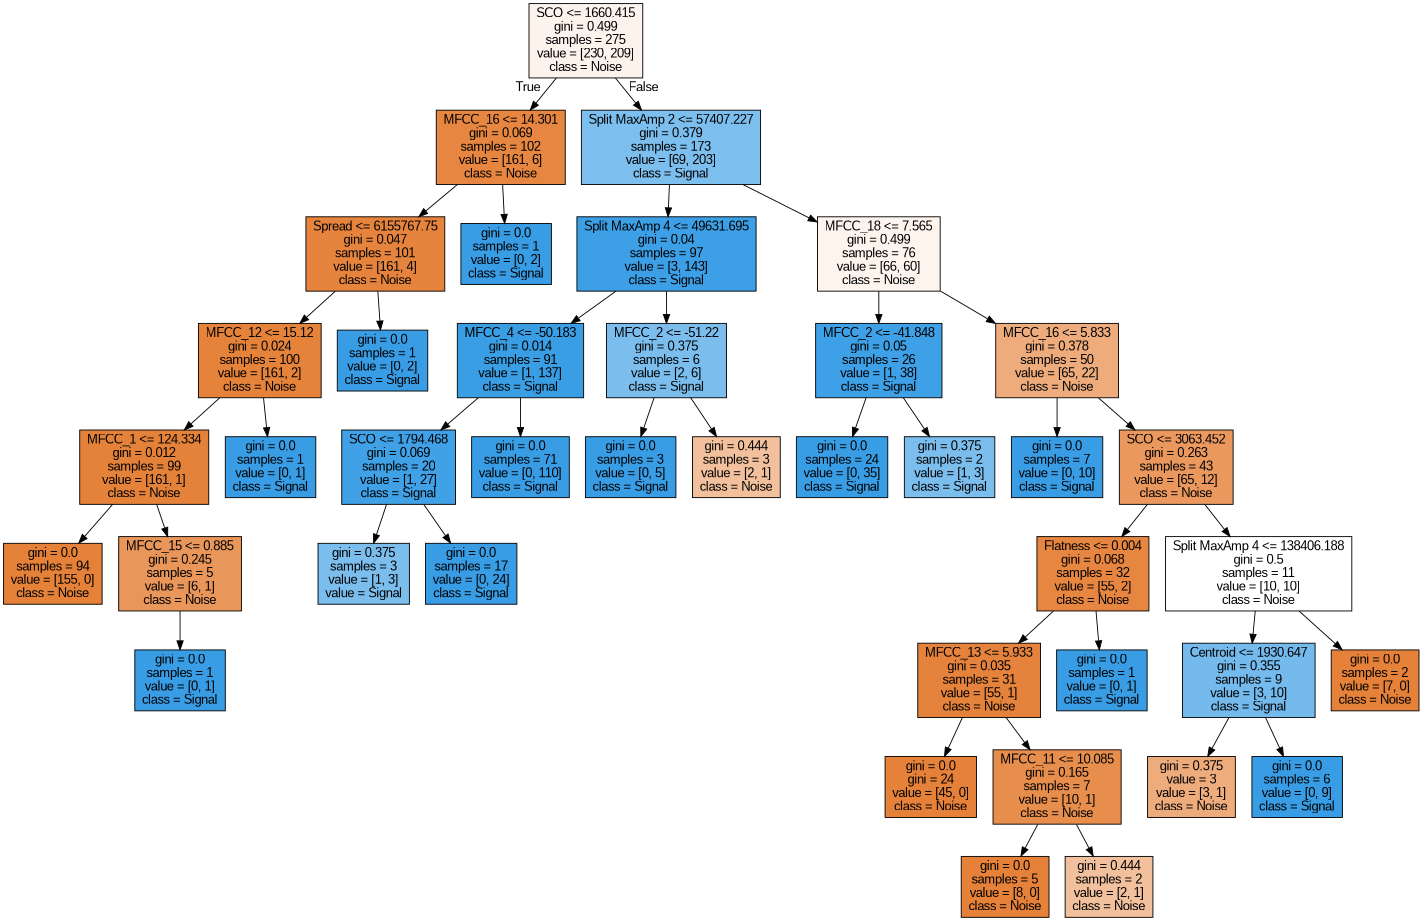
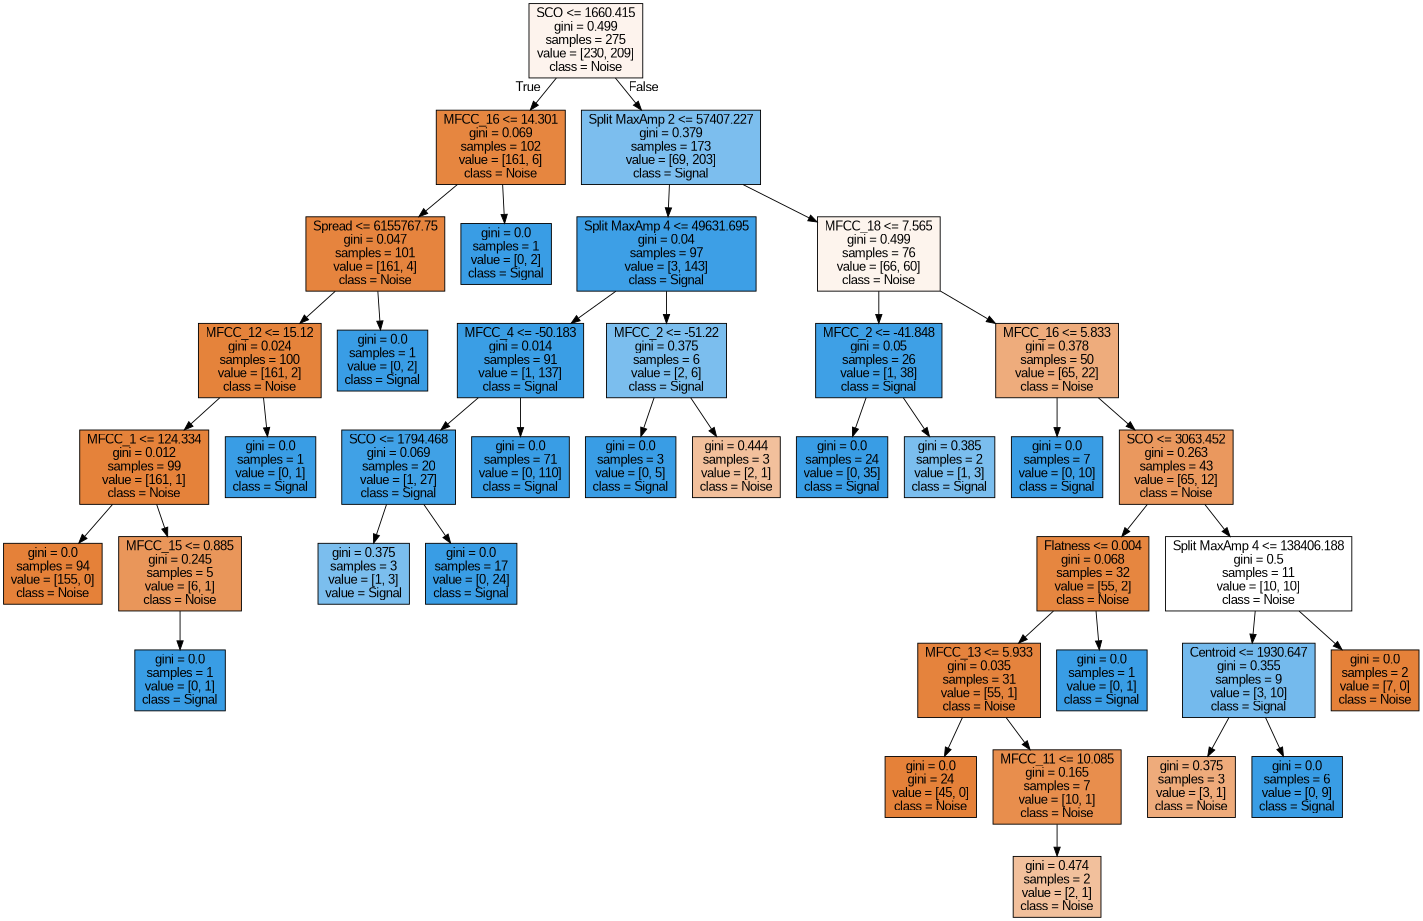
(950, 467) -> (950, 467)
(1191, 787) -> (1191, 787)
(1005, 887) -> none
(1109, 887) -> (1057, 887)
